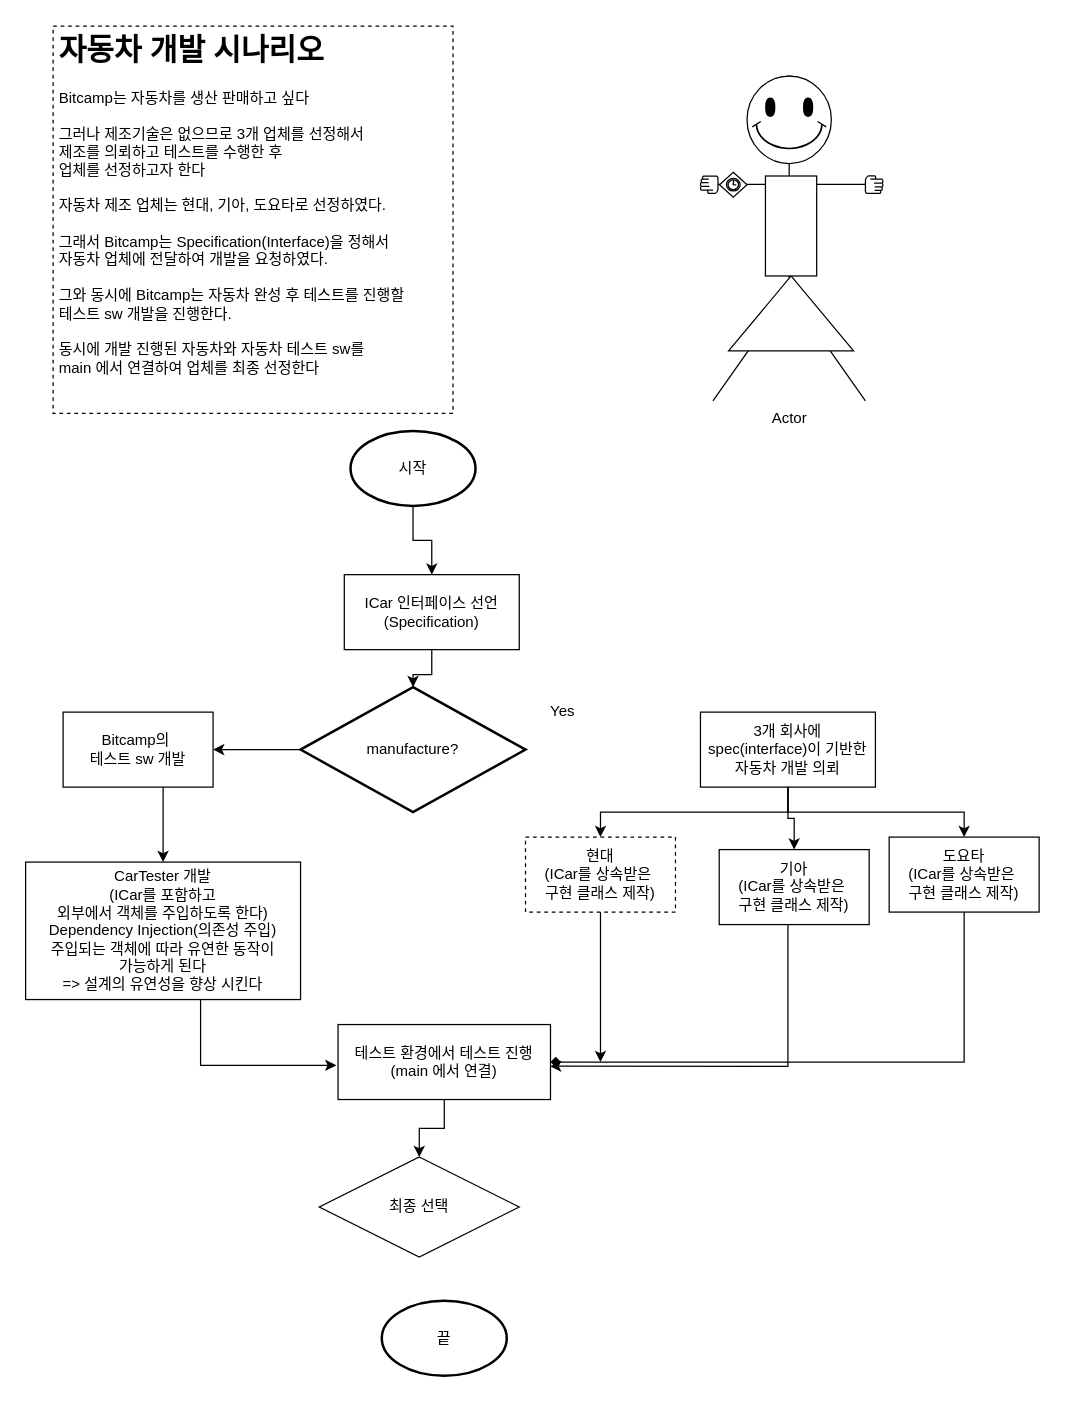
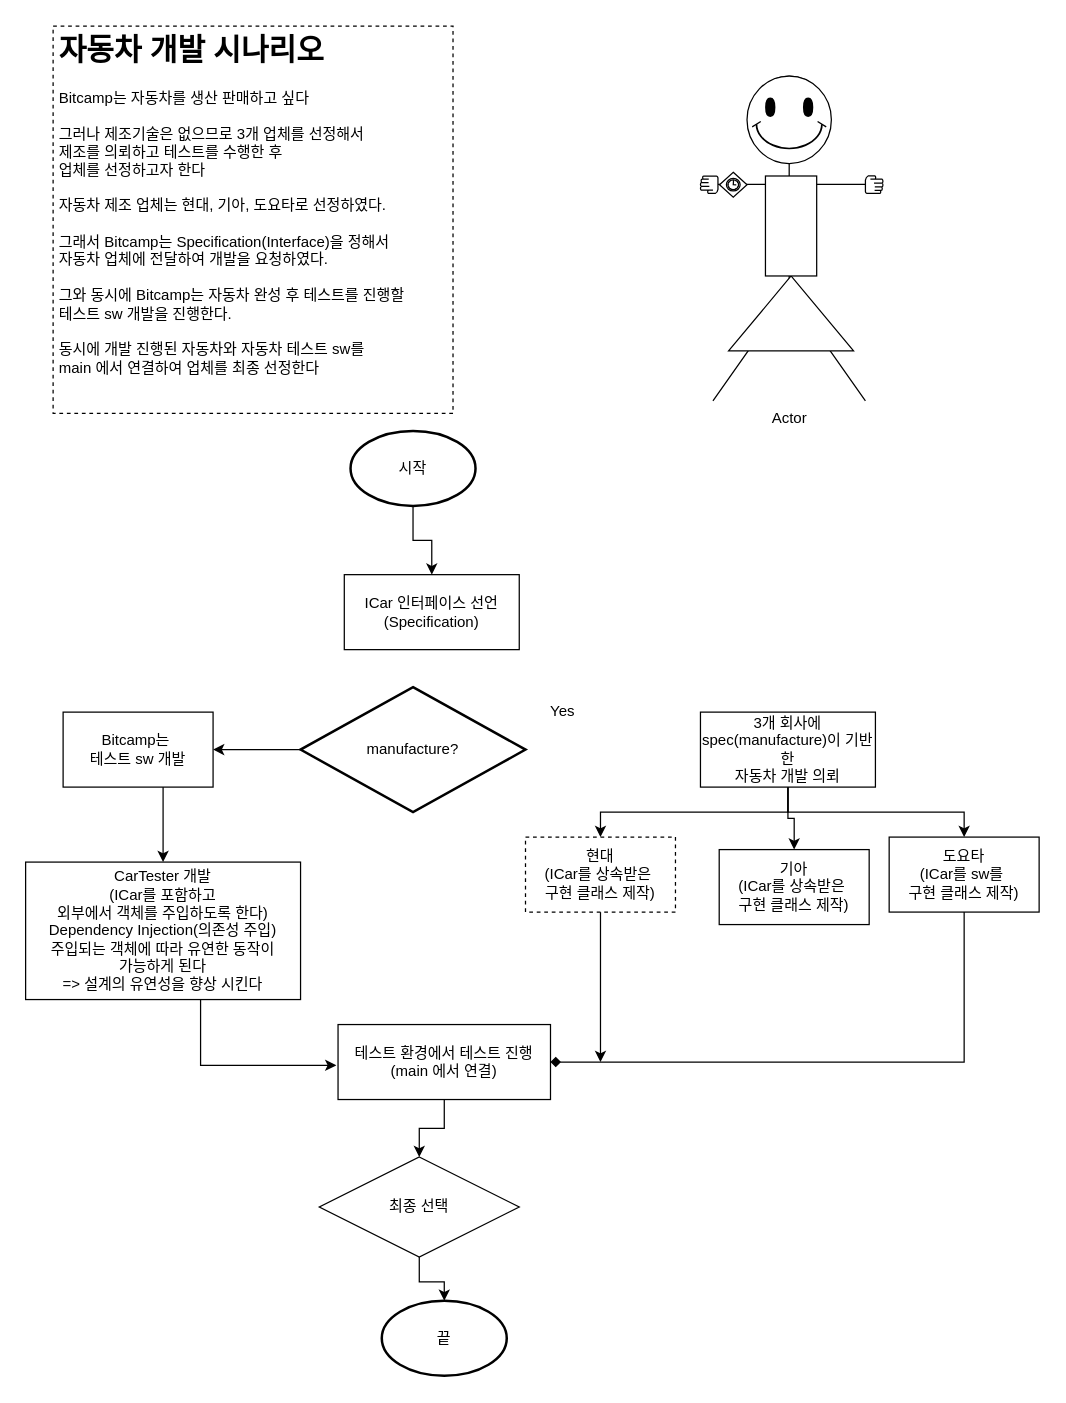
(432, 672) -> none
(138, 749) -> (138, 749)
(788, 749) -> (788, 749)
(964, 874) -> (964, 874)
(744, 1066) -> none
none -> (424, 1282)
